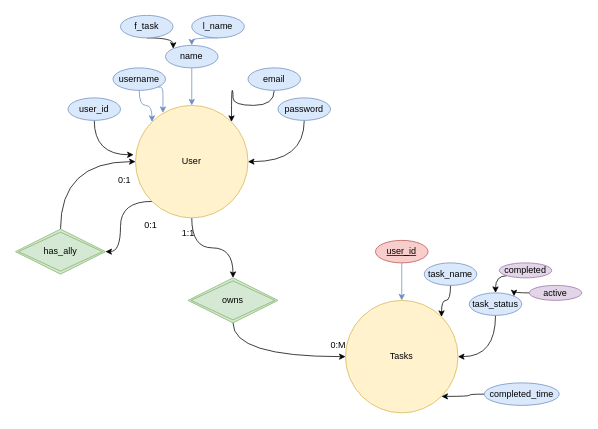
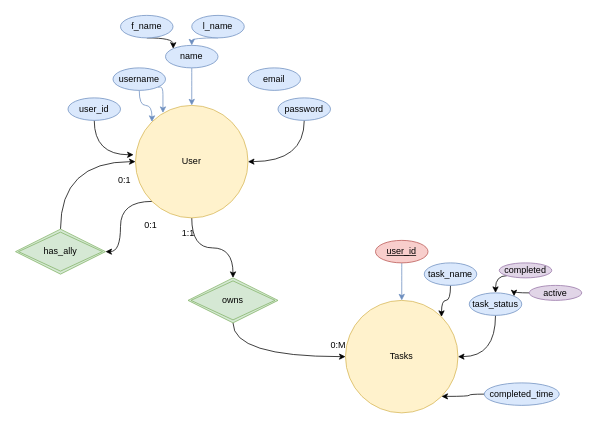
(147, 27) -> (147, 27)
(236, 103) -> none
